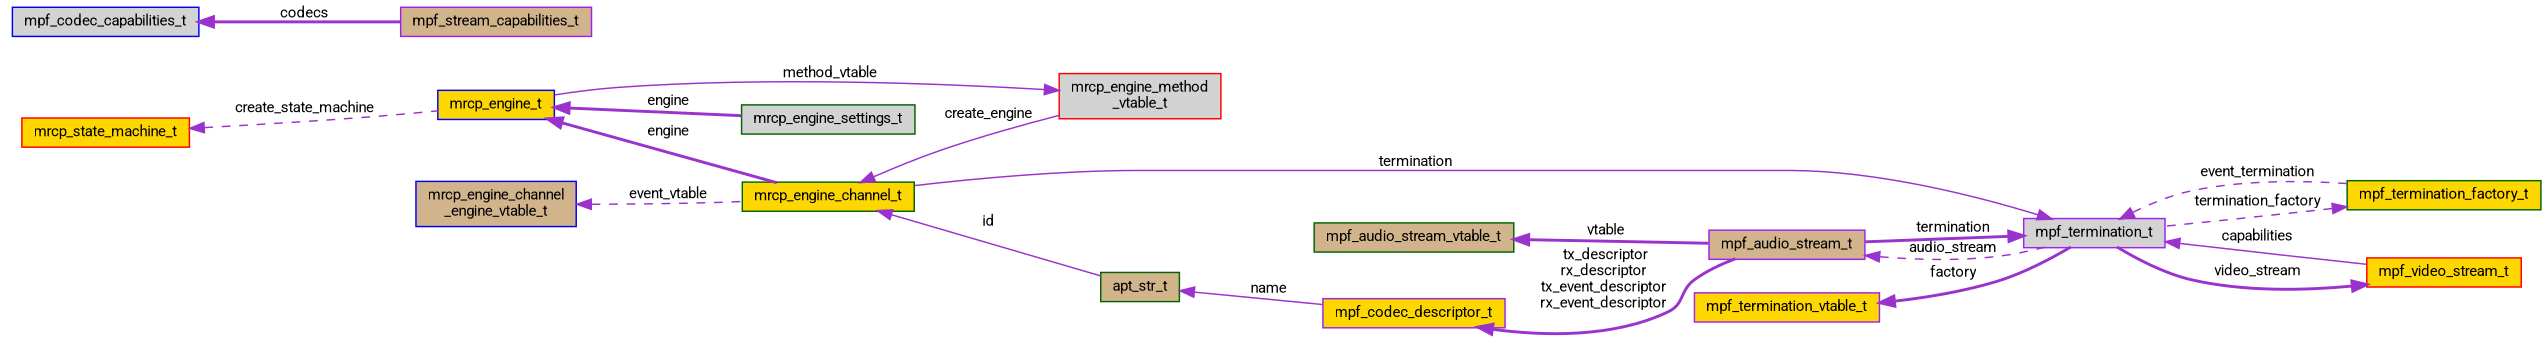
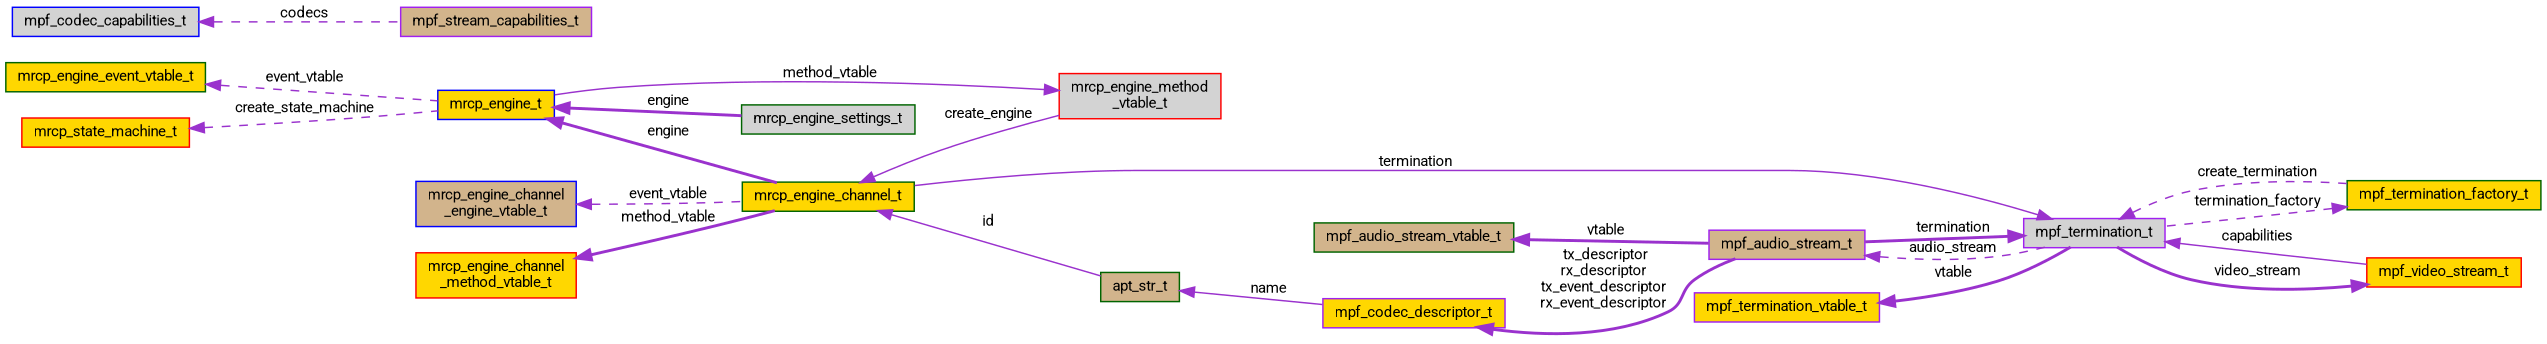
(307, 22) -> (307, 22)
none -> (106, 77)
(2256, 173) -> (2256, 173)
(1952, 273) -> (1952, 273)
none -> (496, 275)
